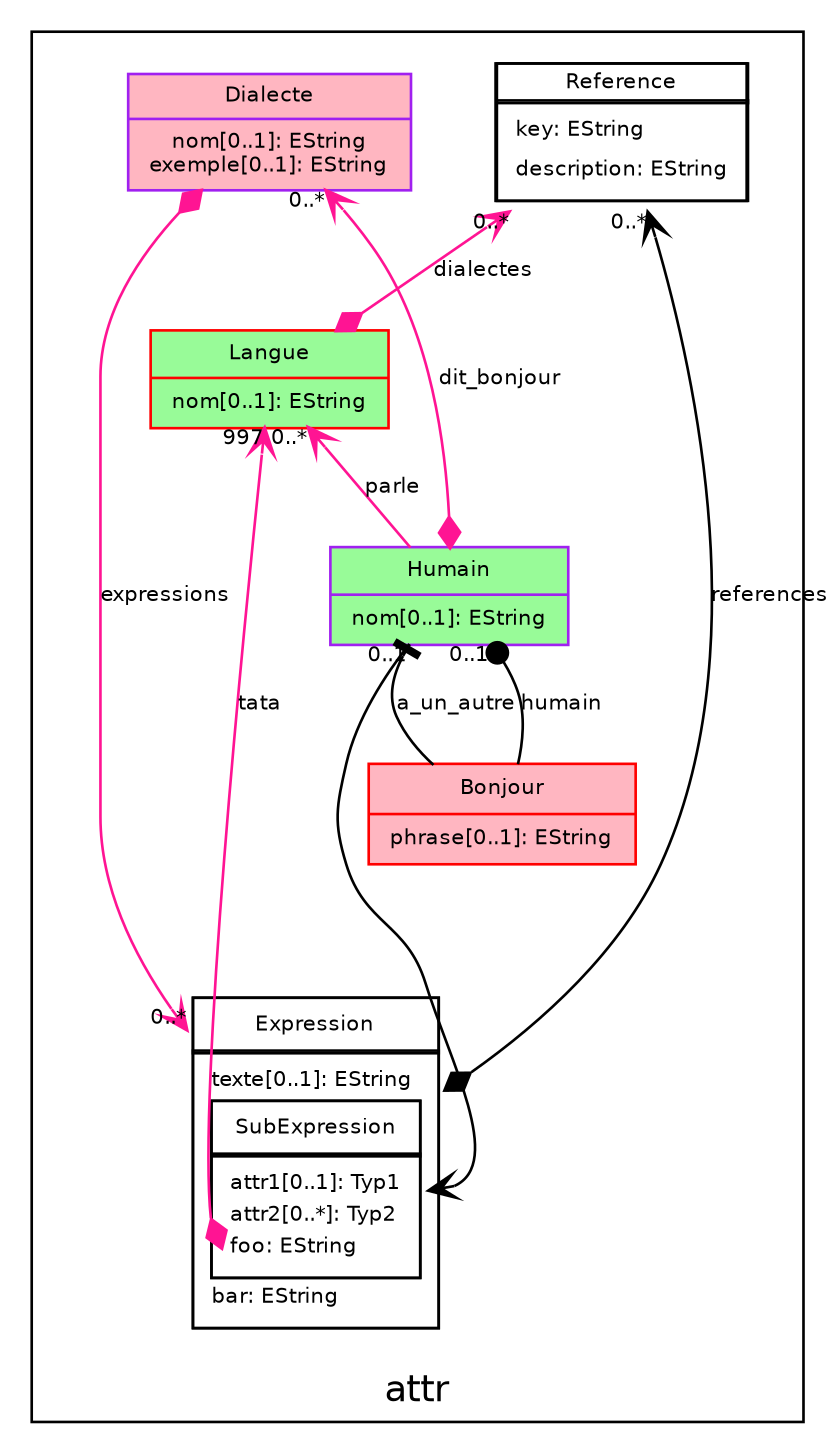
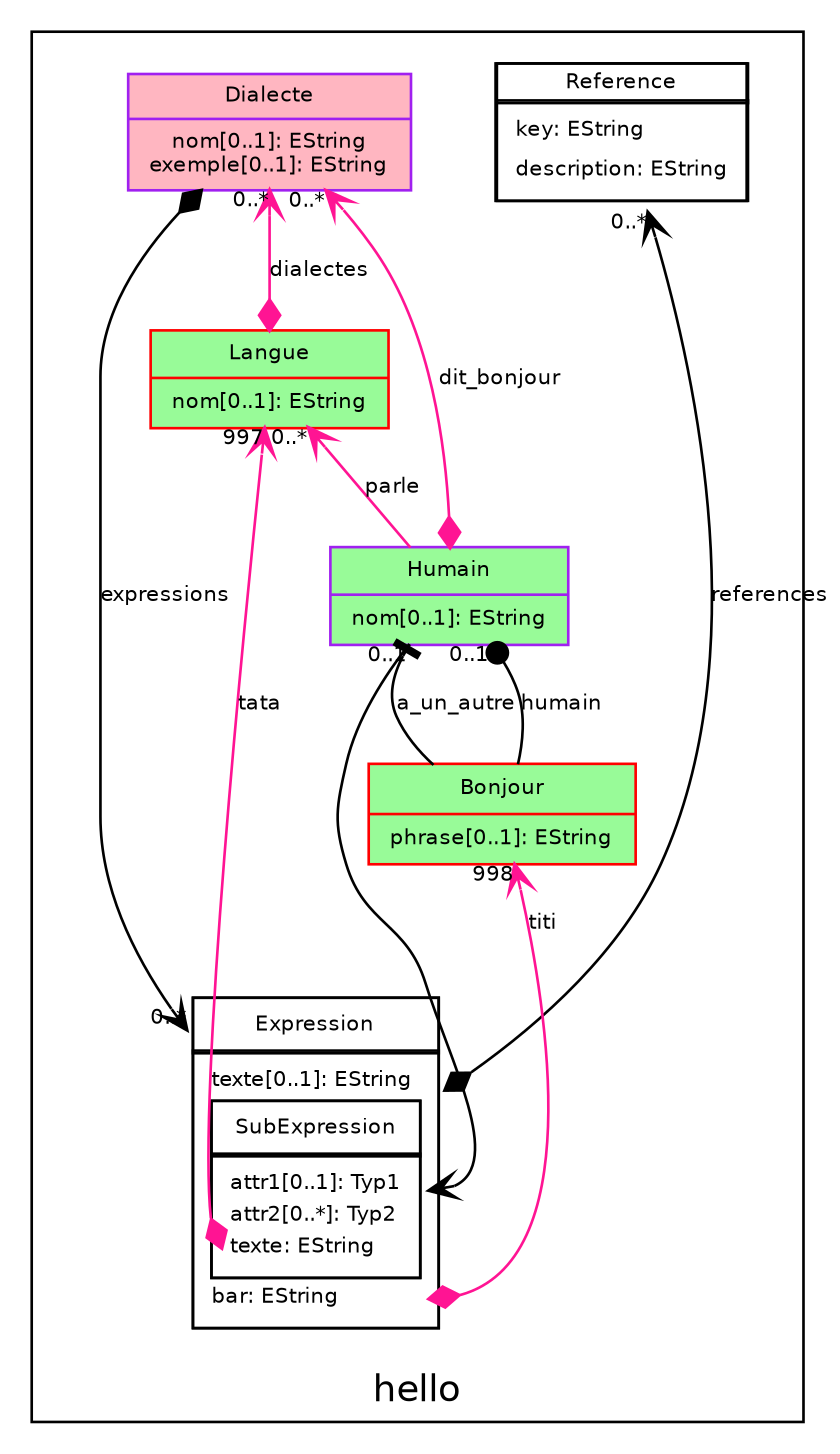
(425, 270) -> (270, 258)
(100, 607) -> (100, 607)
(502, 814) -> (502, 814)
none -> (548, 1109)
(295, 1246) -> (303, 1246)
(418, 1392) -> (418, 1392)
